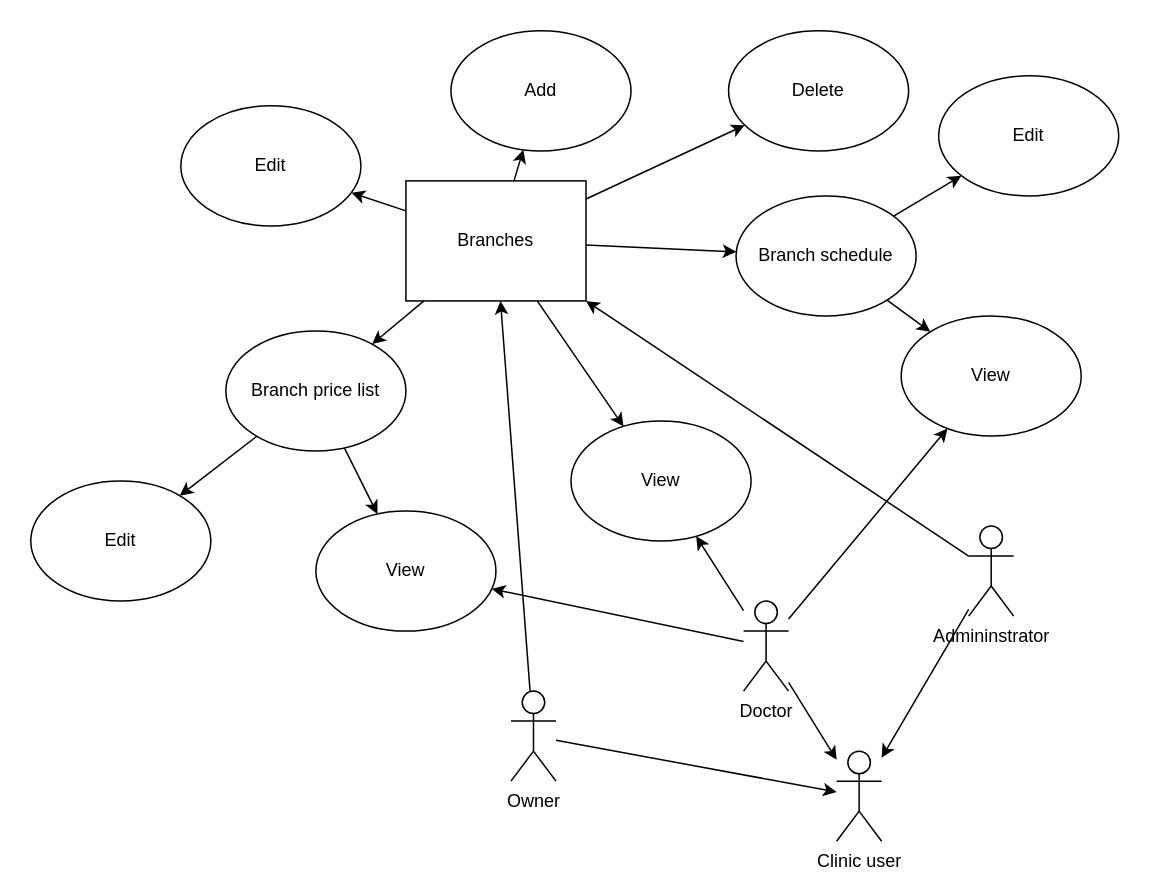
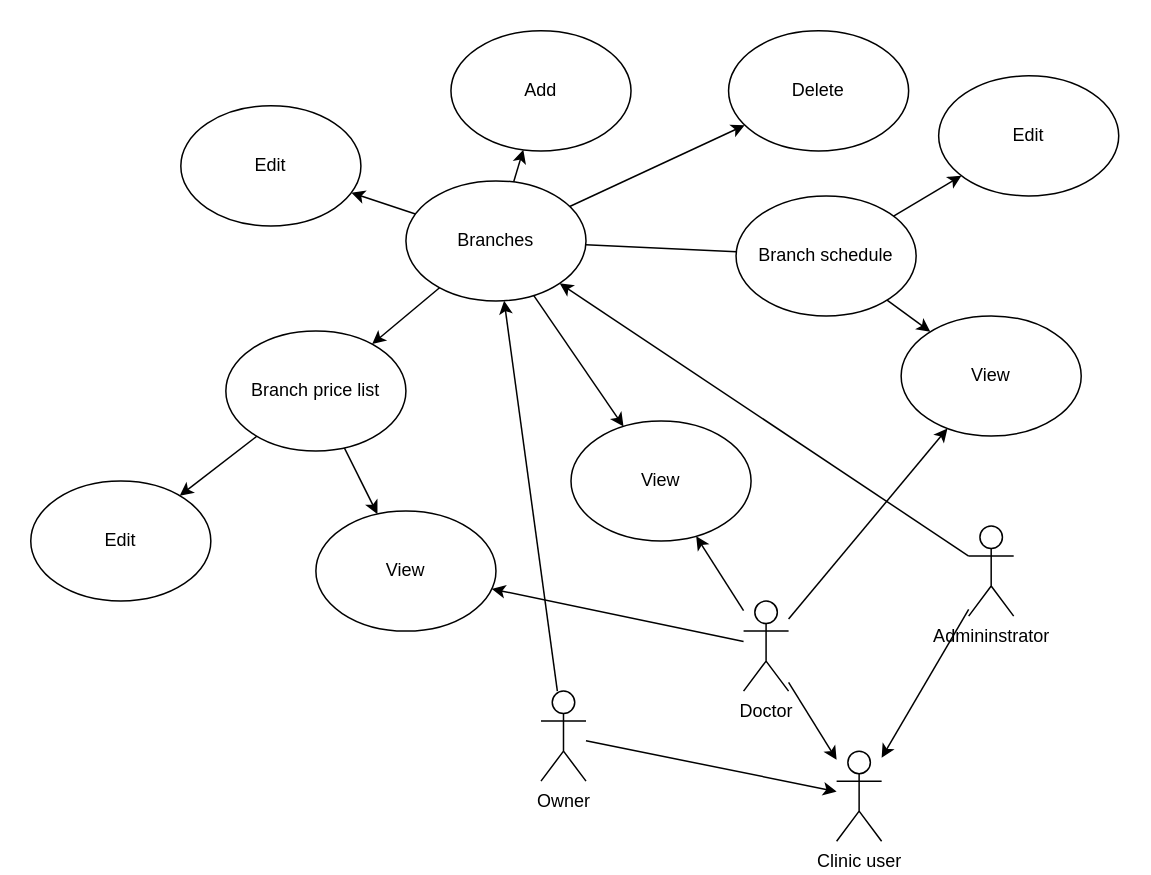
(496, 241) -> (496, 241)
(724, 251) -> (729, 251)
(533, 736) -> (563, 736)
